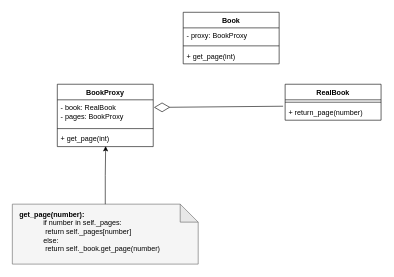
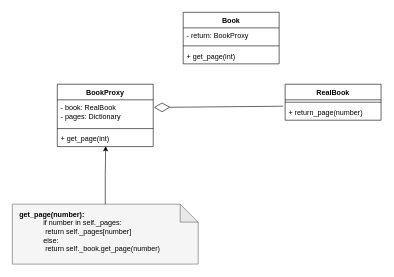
(220, 36) -> (222, 36)
(89, 108) -> (89, 108)
